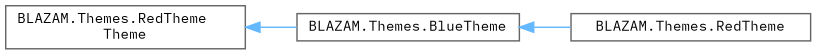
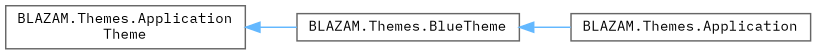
(126, 27) -> (126, 27)
(691, 27) -> (691, 27)
